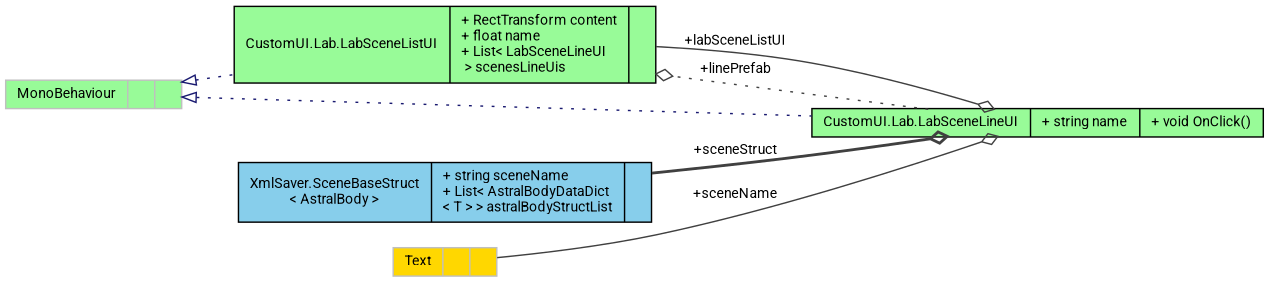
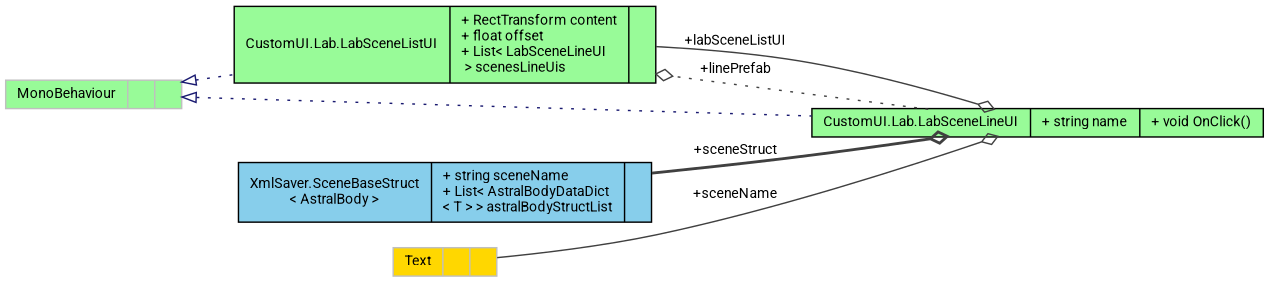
(501, 36) -> (502, 36)
